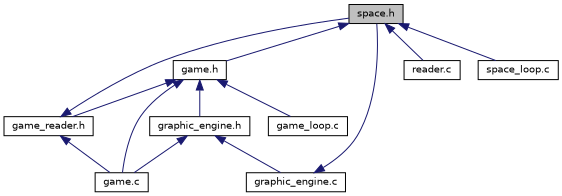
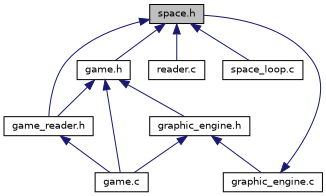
(203, 48) -> (76, 52)
(308, 126) -> none
